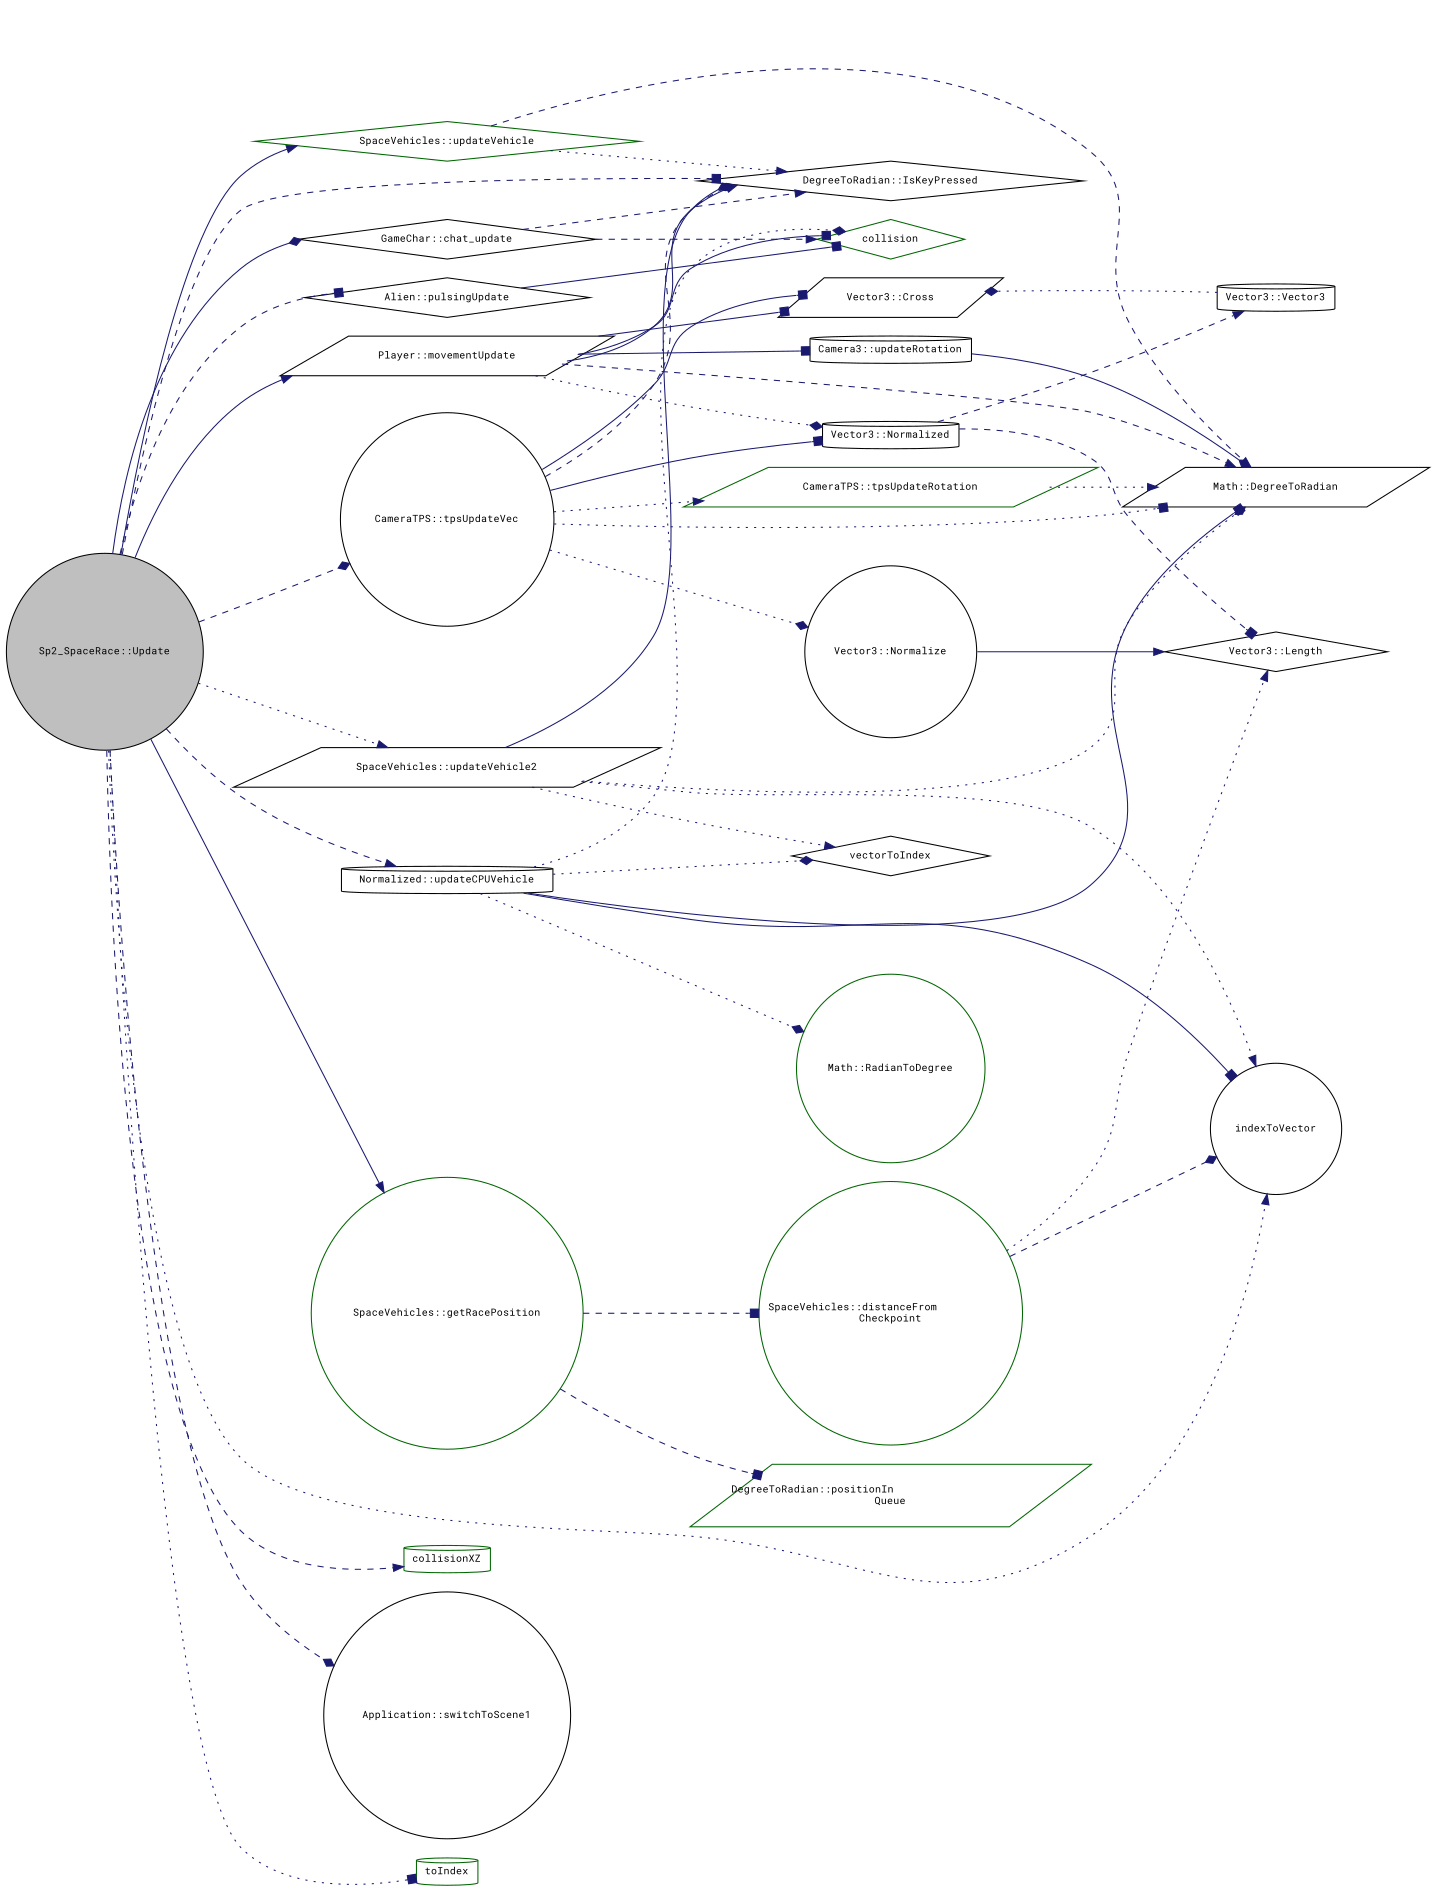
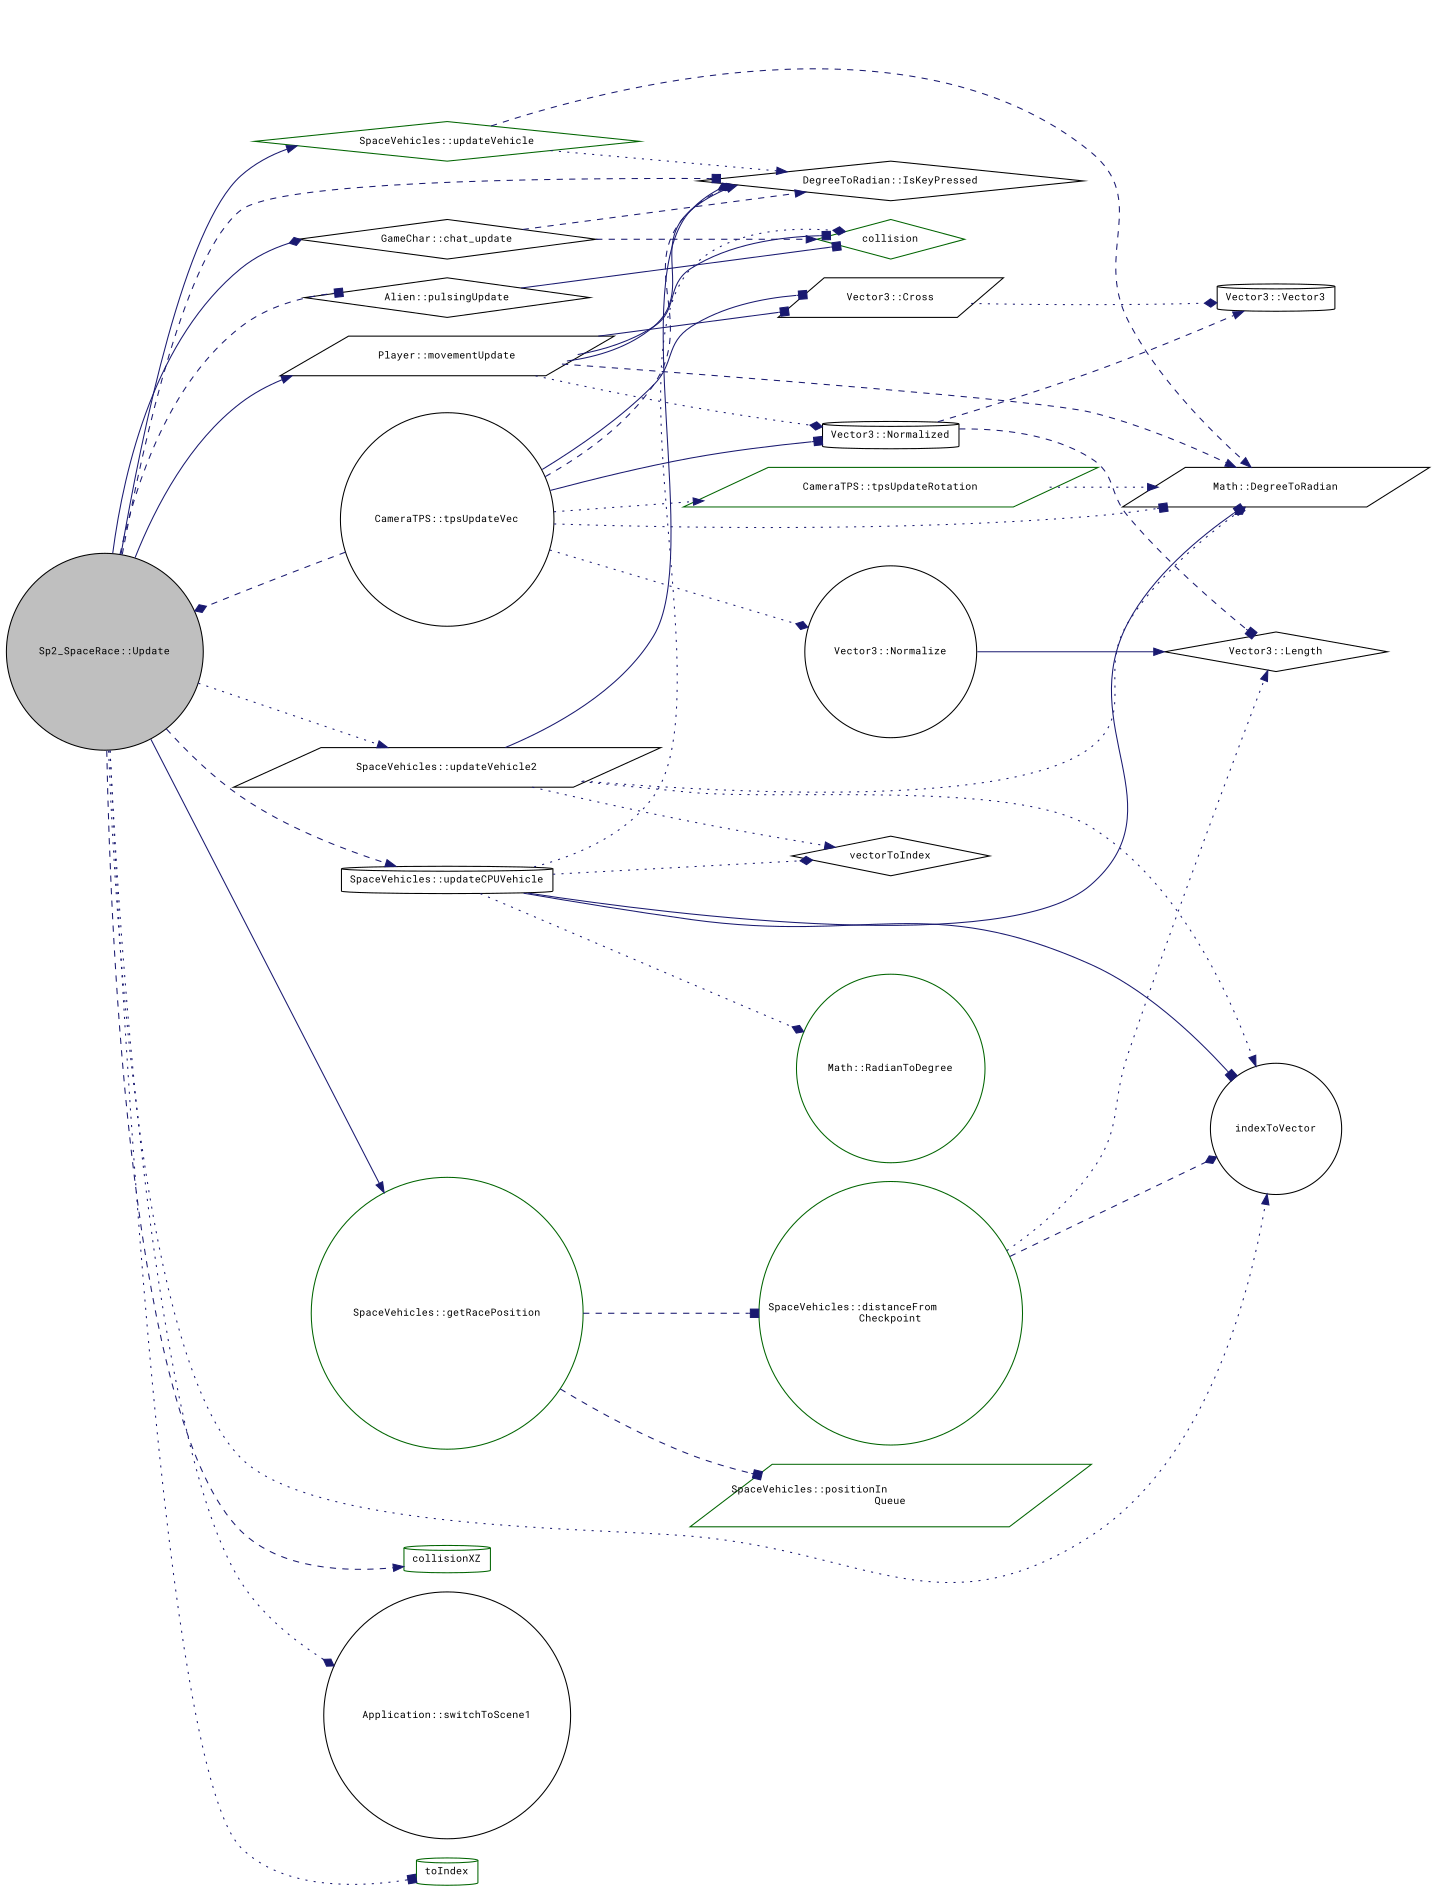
(1107, 291) -> (1088, 305)
(891, 350) -> none
(269, 596) -> (276, 579)
(447, 880) -> (447, 880)
(158, 1276) -> (158, 1276)
(891, 1496) -> (891, 1496)
